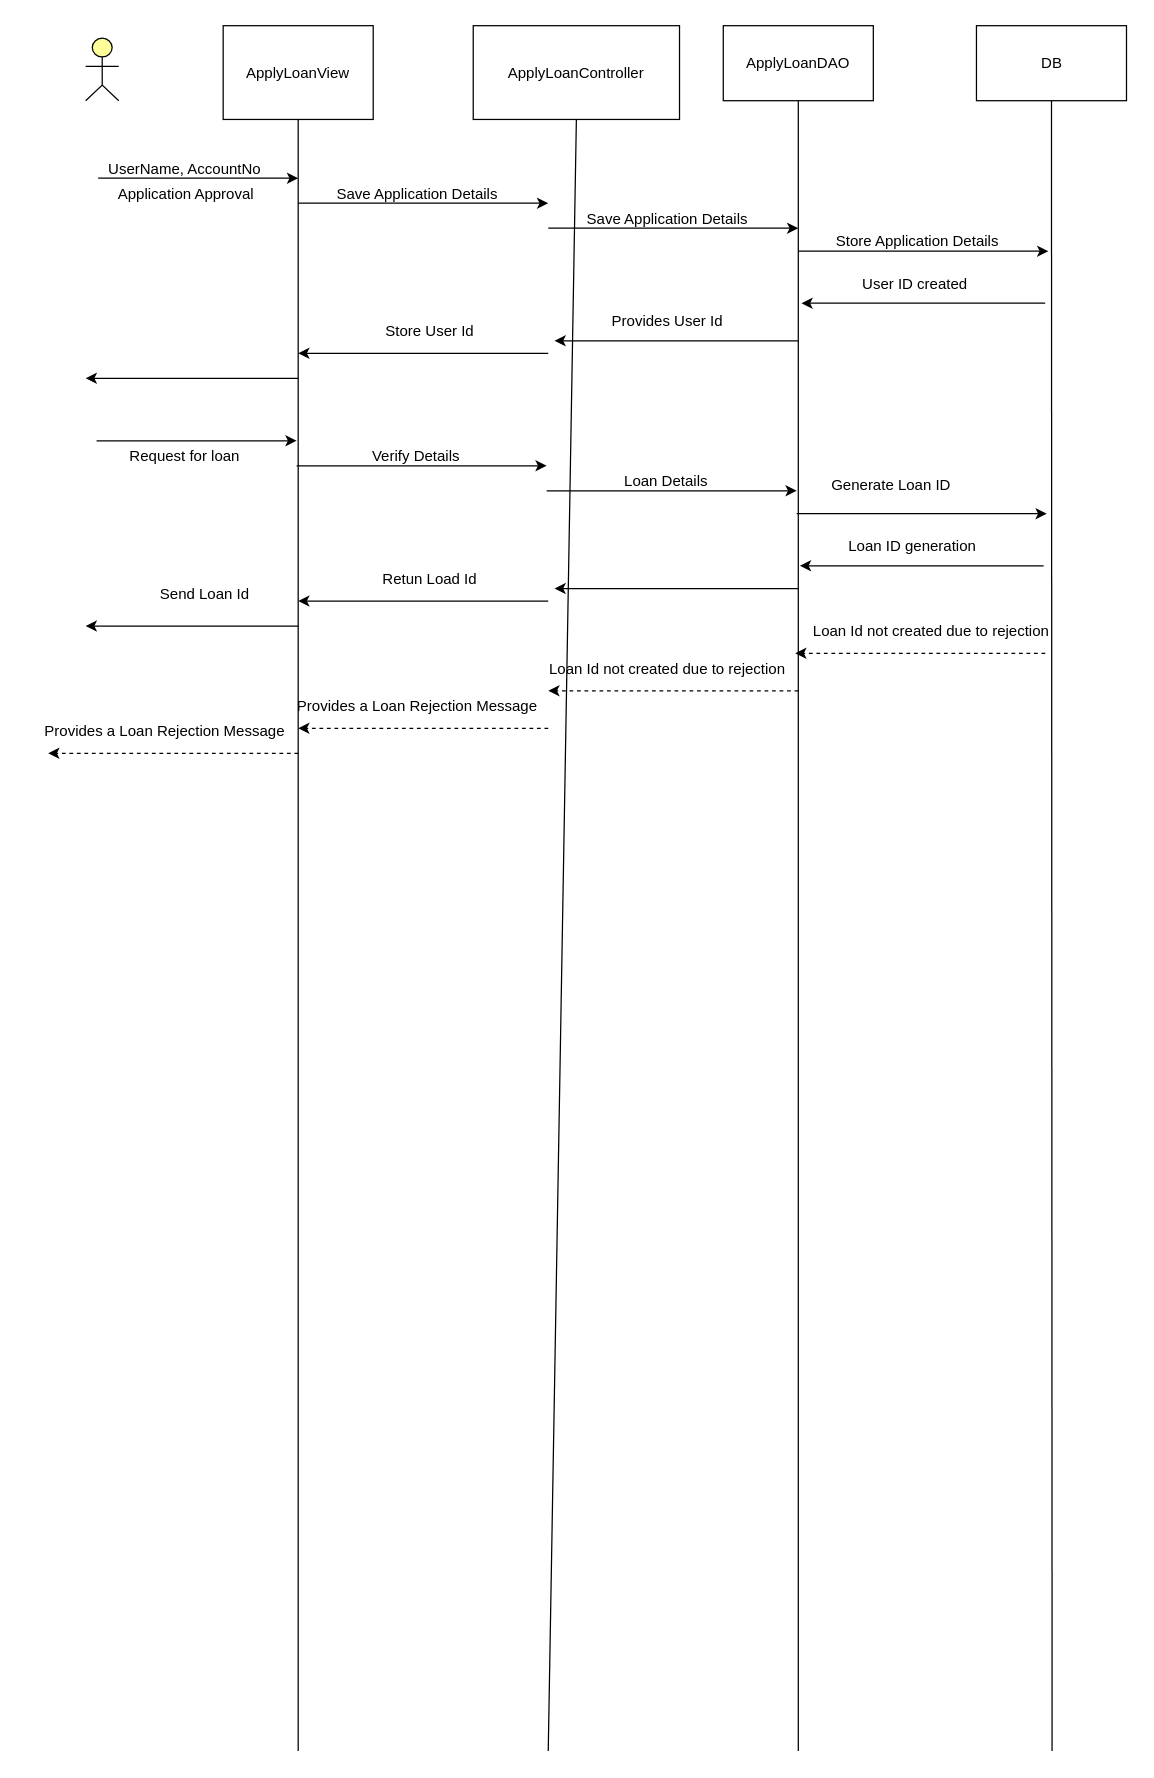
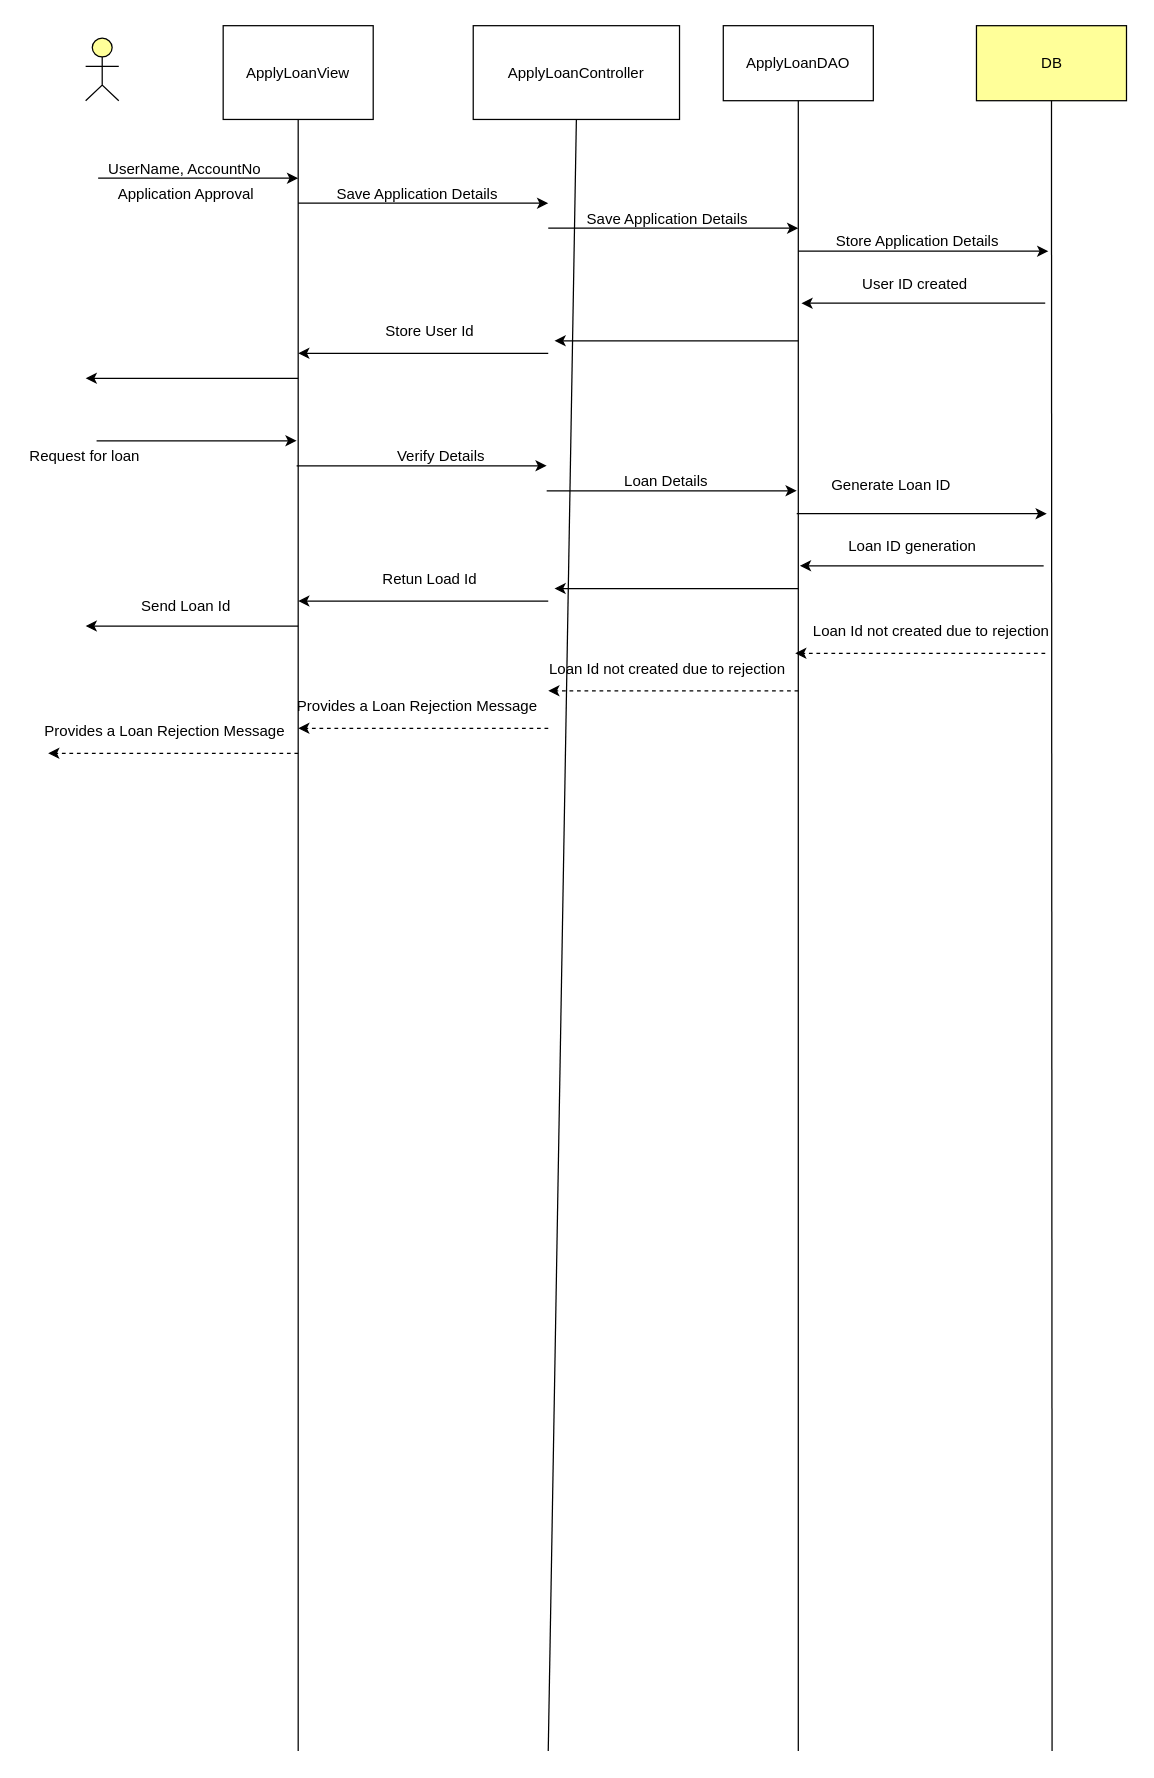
(1051, 63) -> (1051, 63)
(667, 322) -> none
(184, 457) -> (84, 457)
(415, 457) -> (440, 457)
(204, 595) -> (186, 607)
